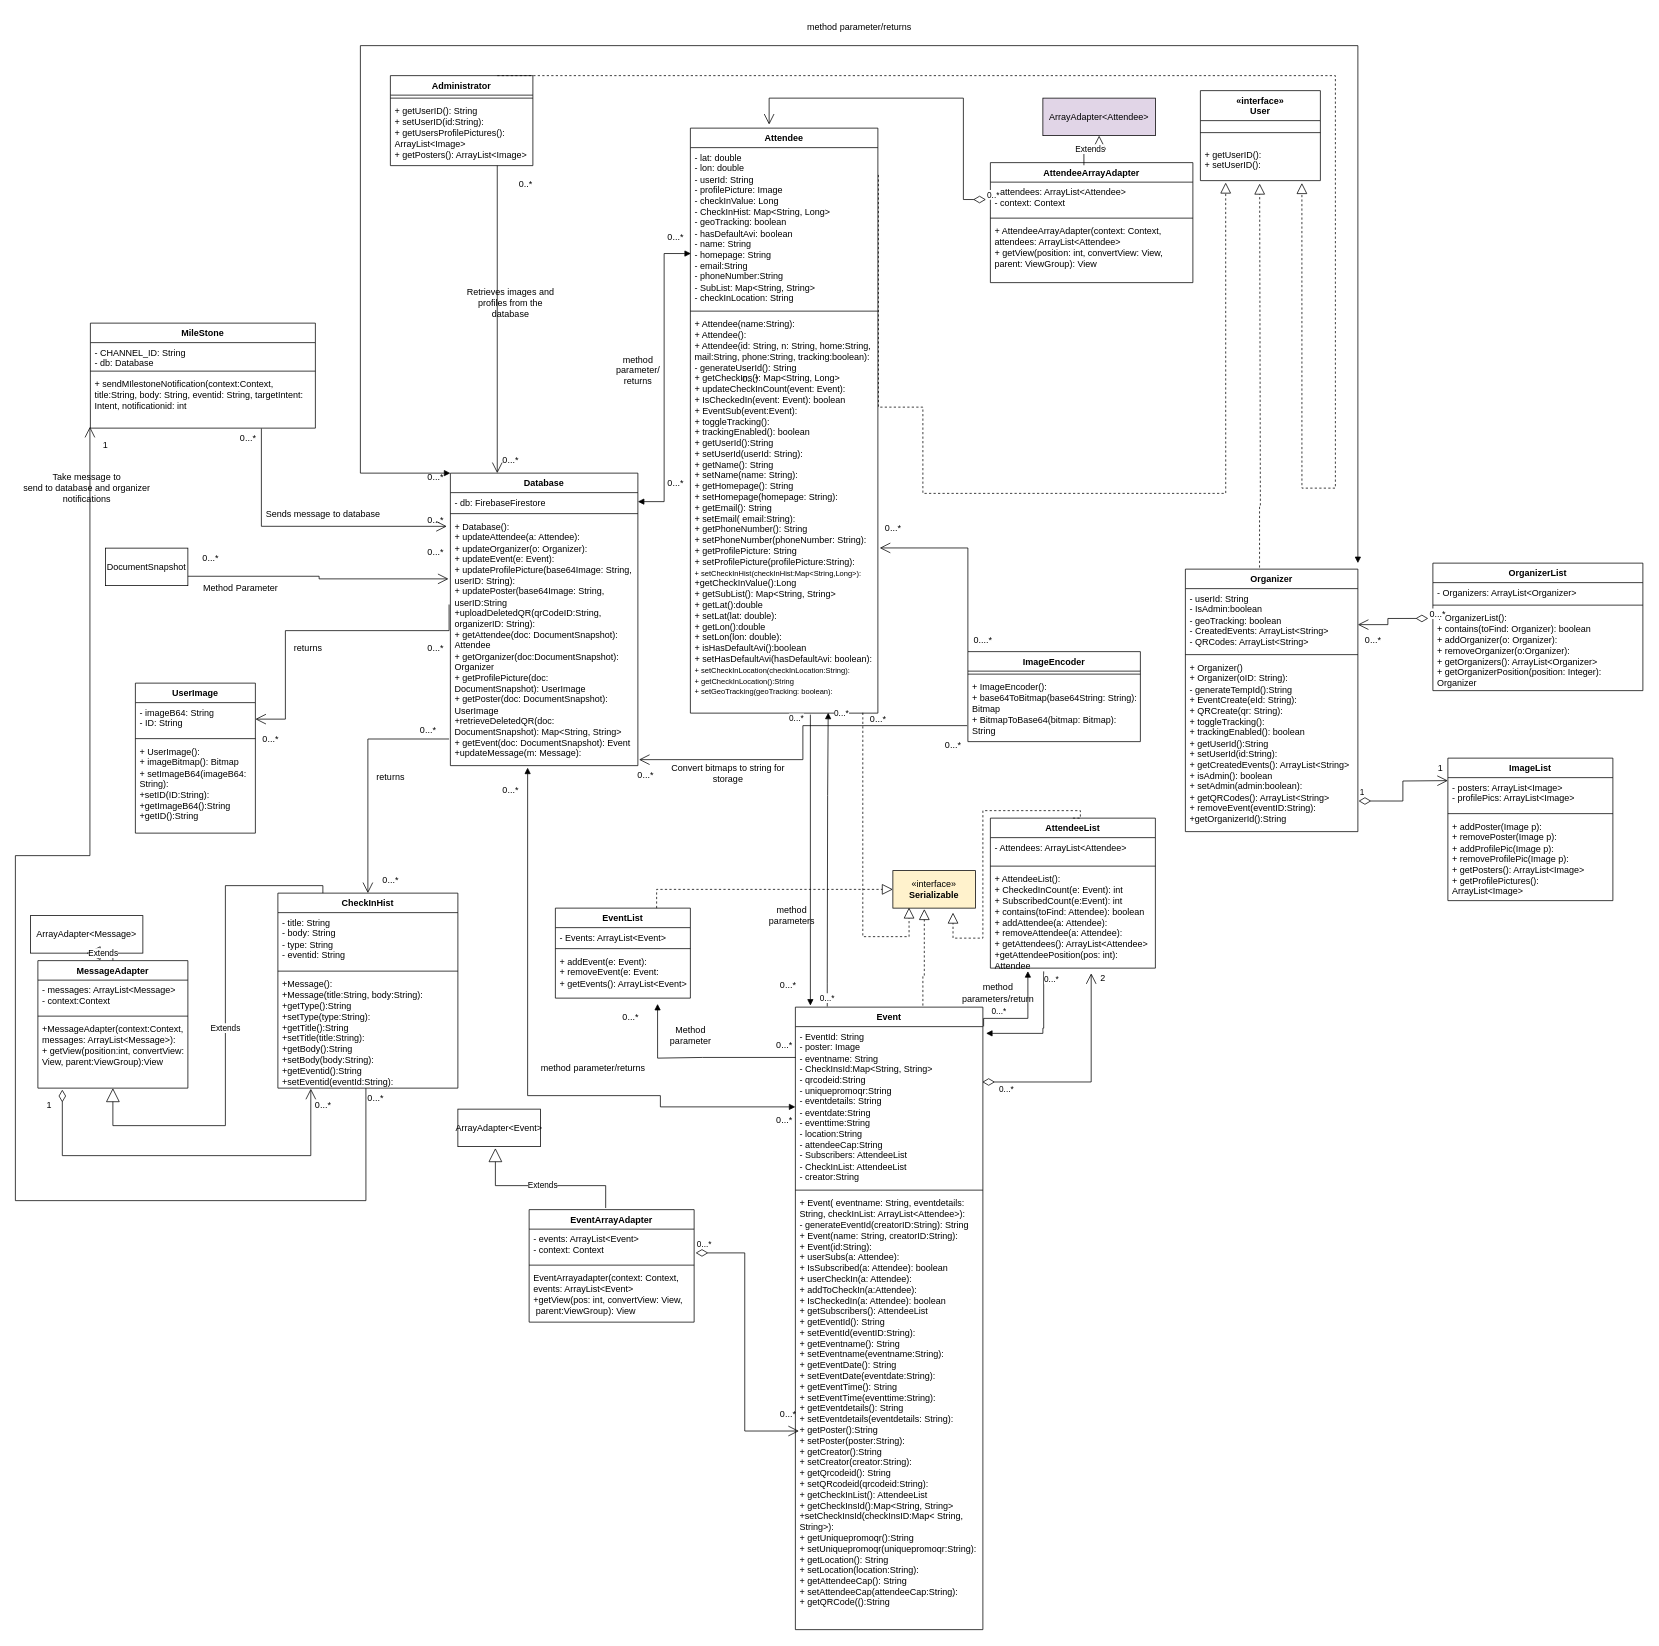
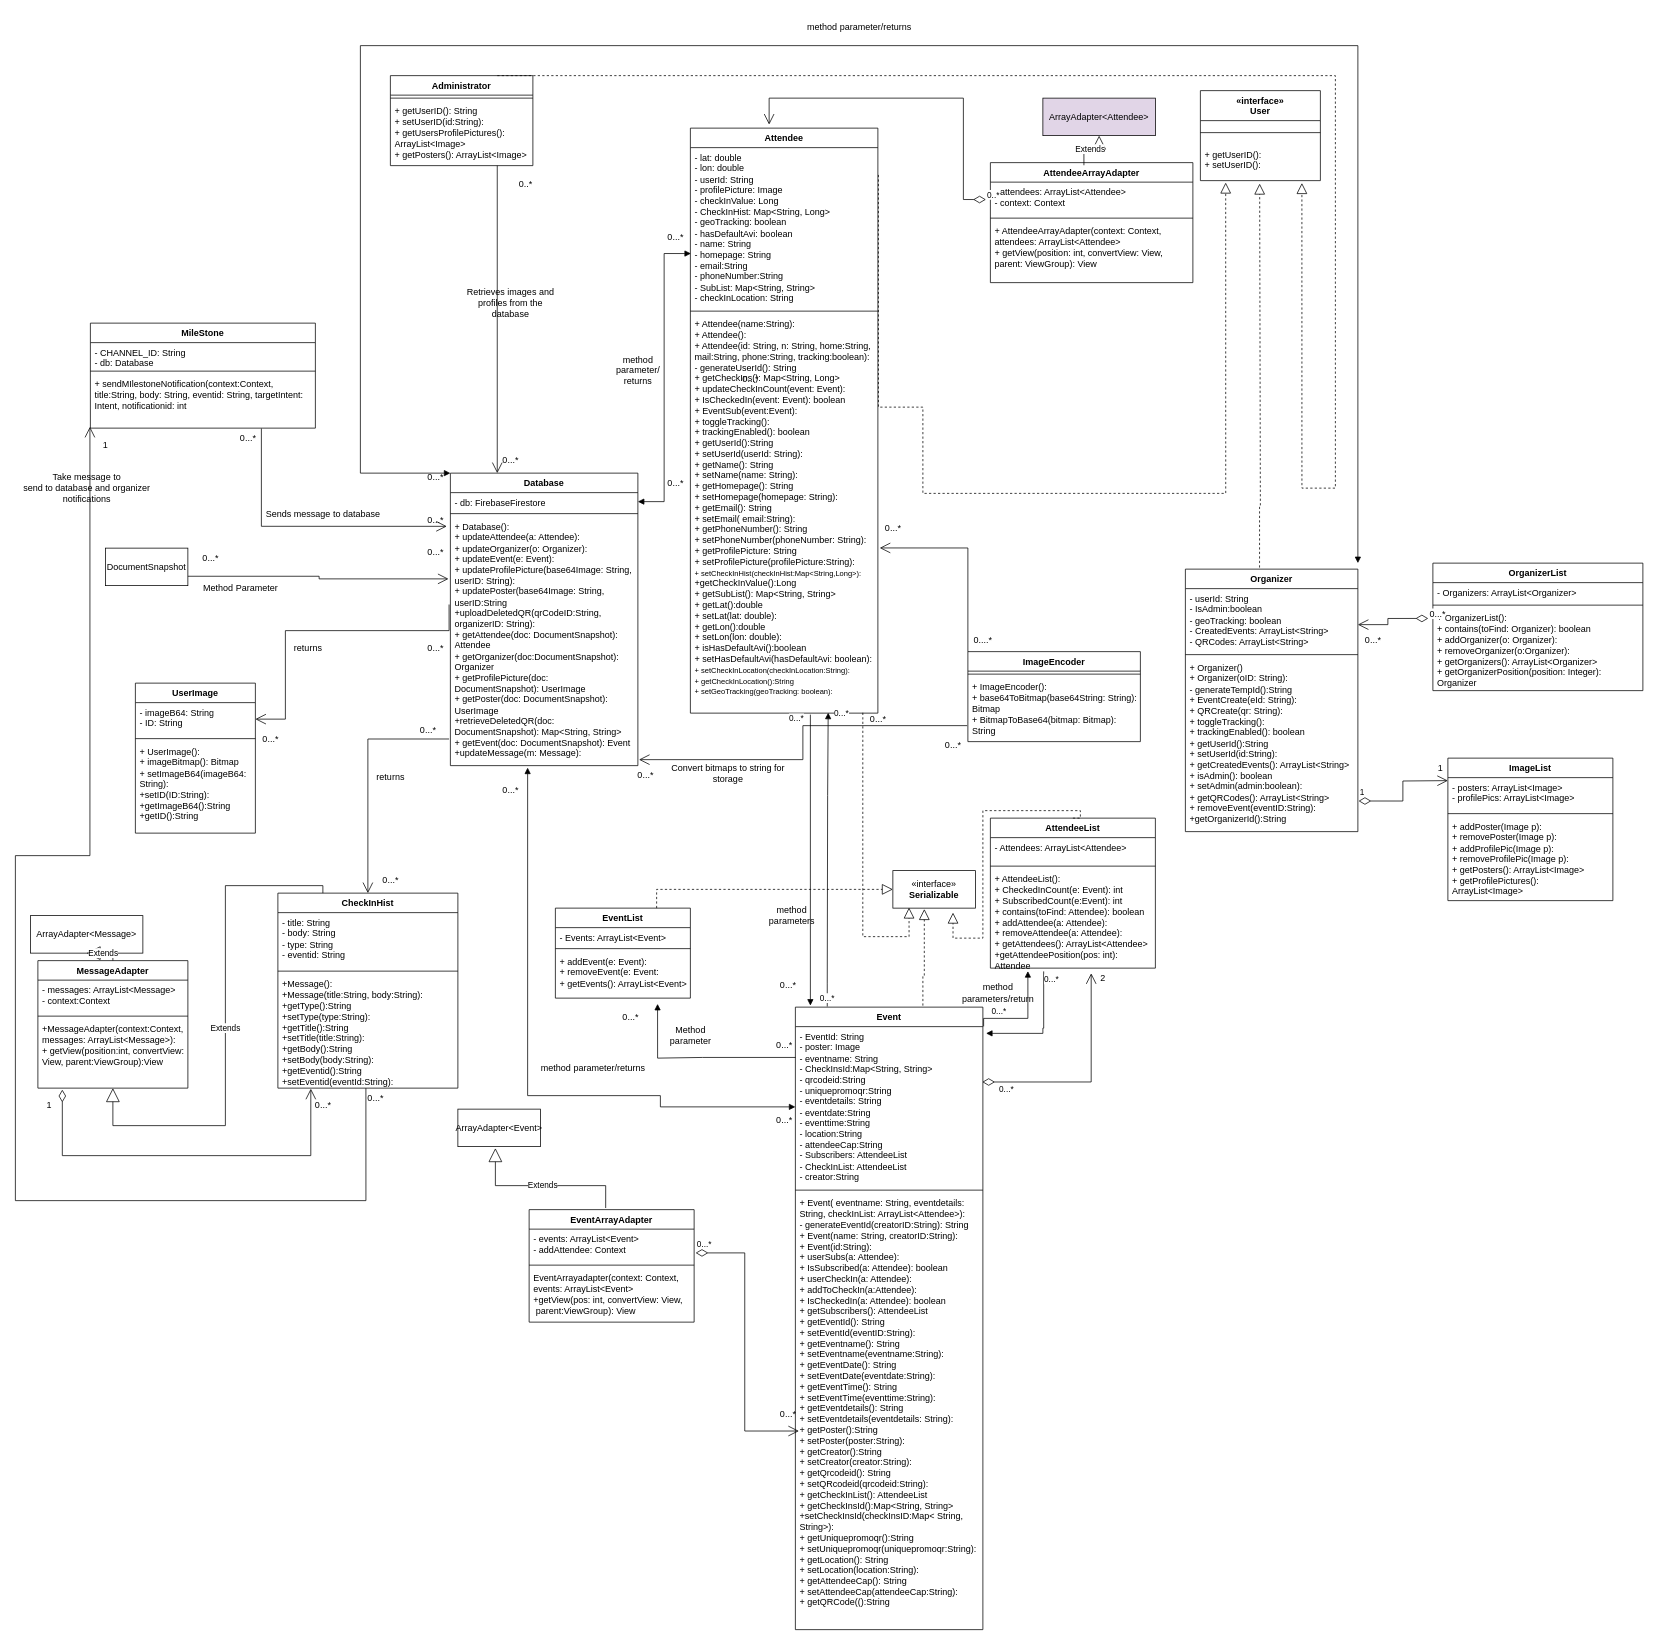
(934, 889) -> (934, 889)
(594, 1245) -> (594, 1245)
